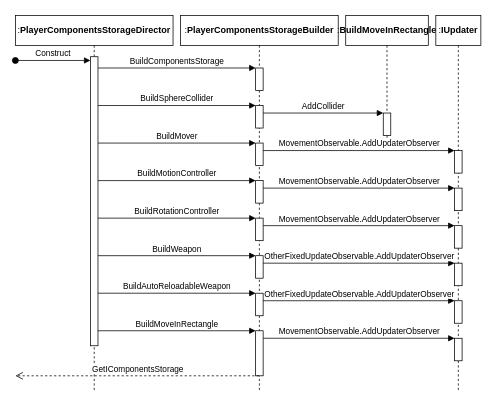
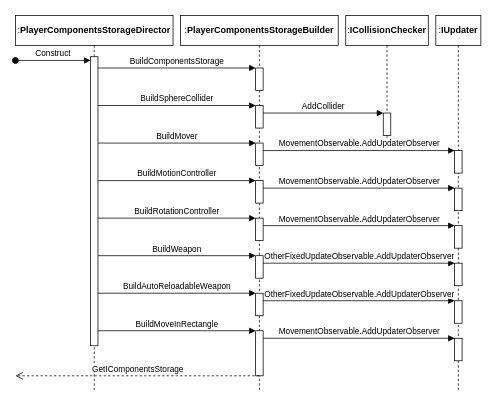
(387, 30) -> (387, 30)
